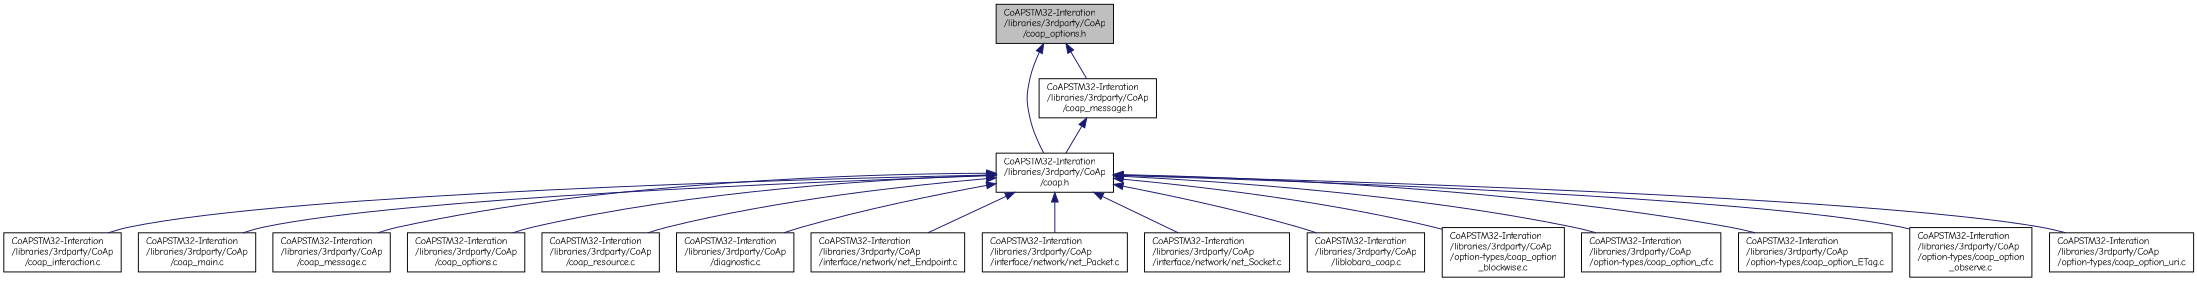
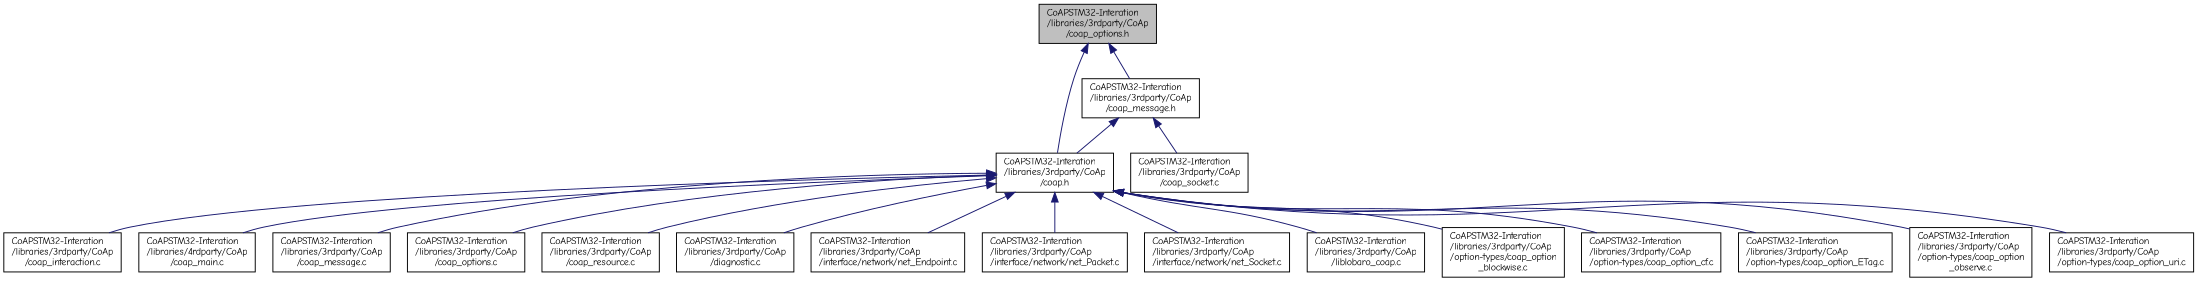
none -> (1189, 173)
(197, 252) -> (197, 252)
